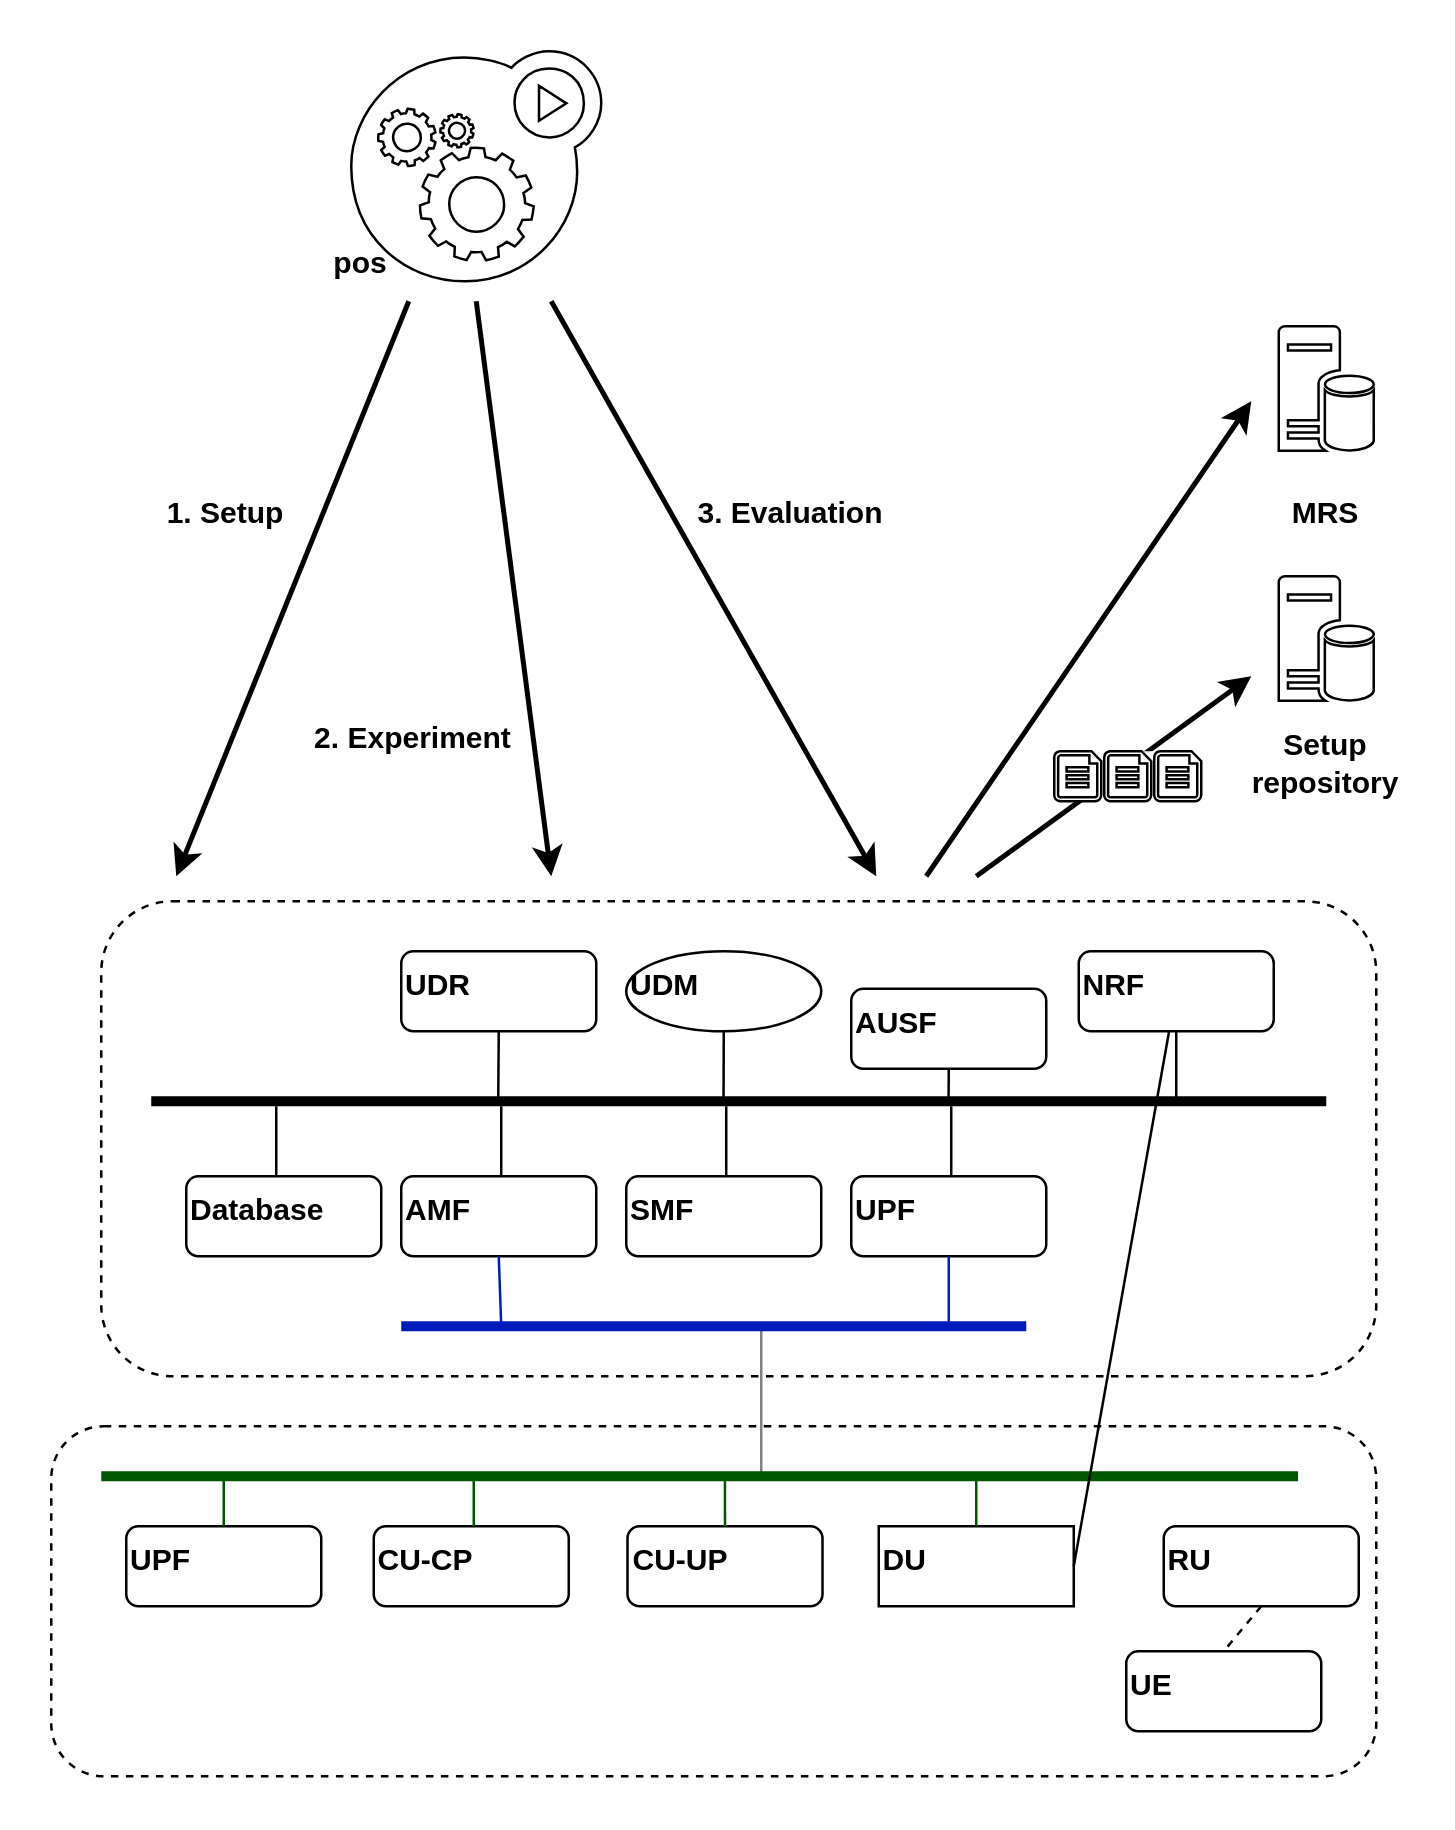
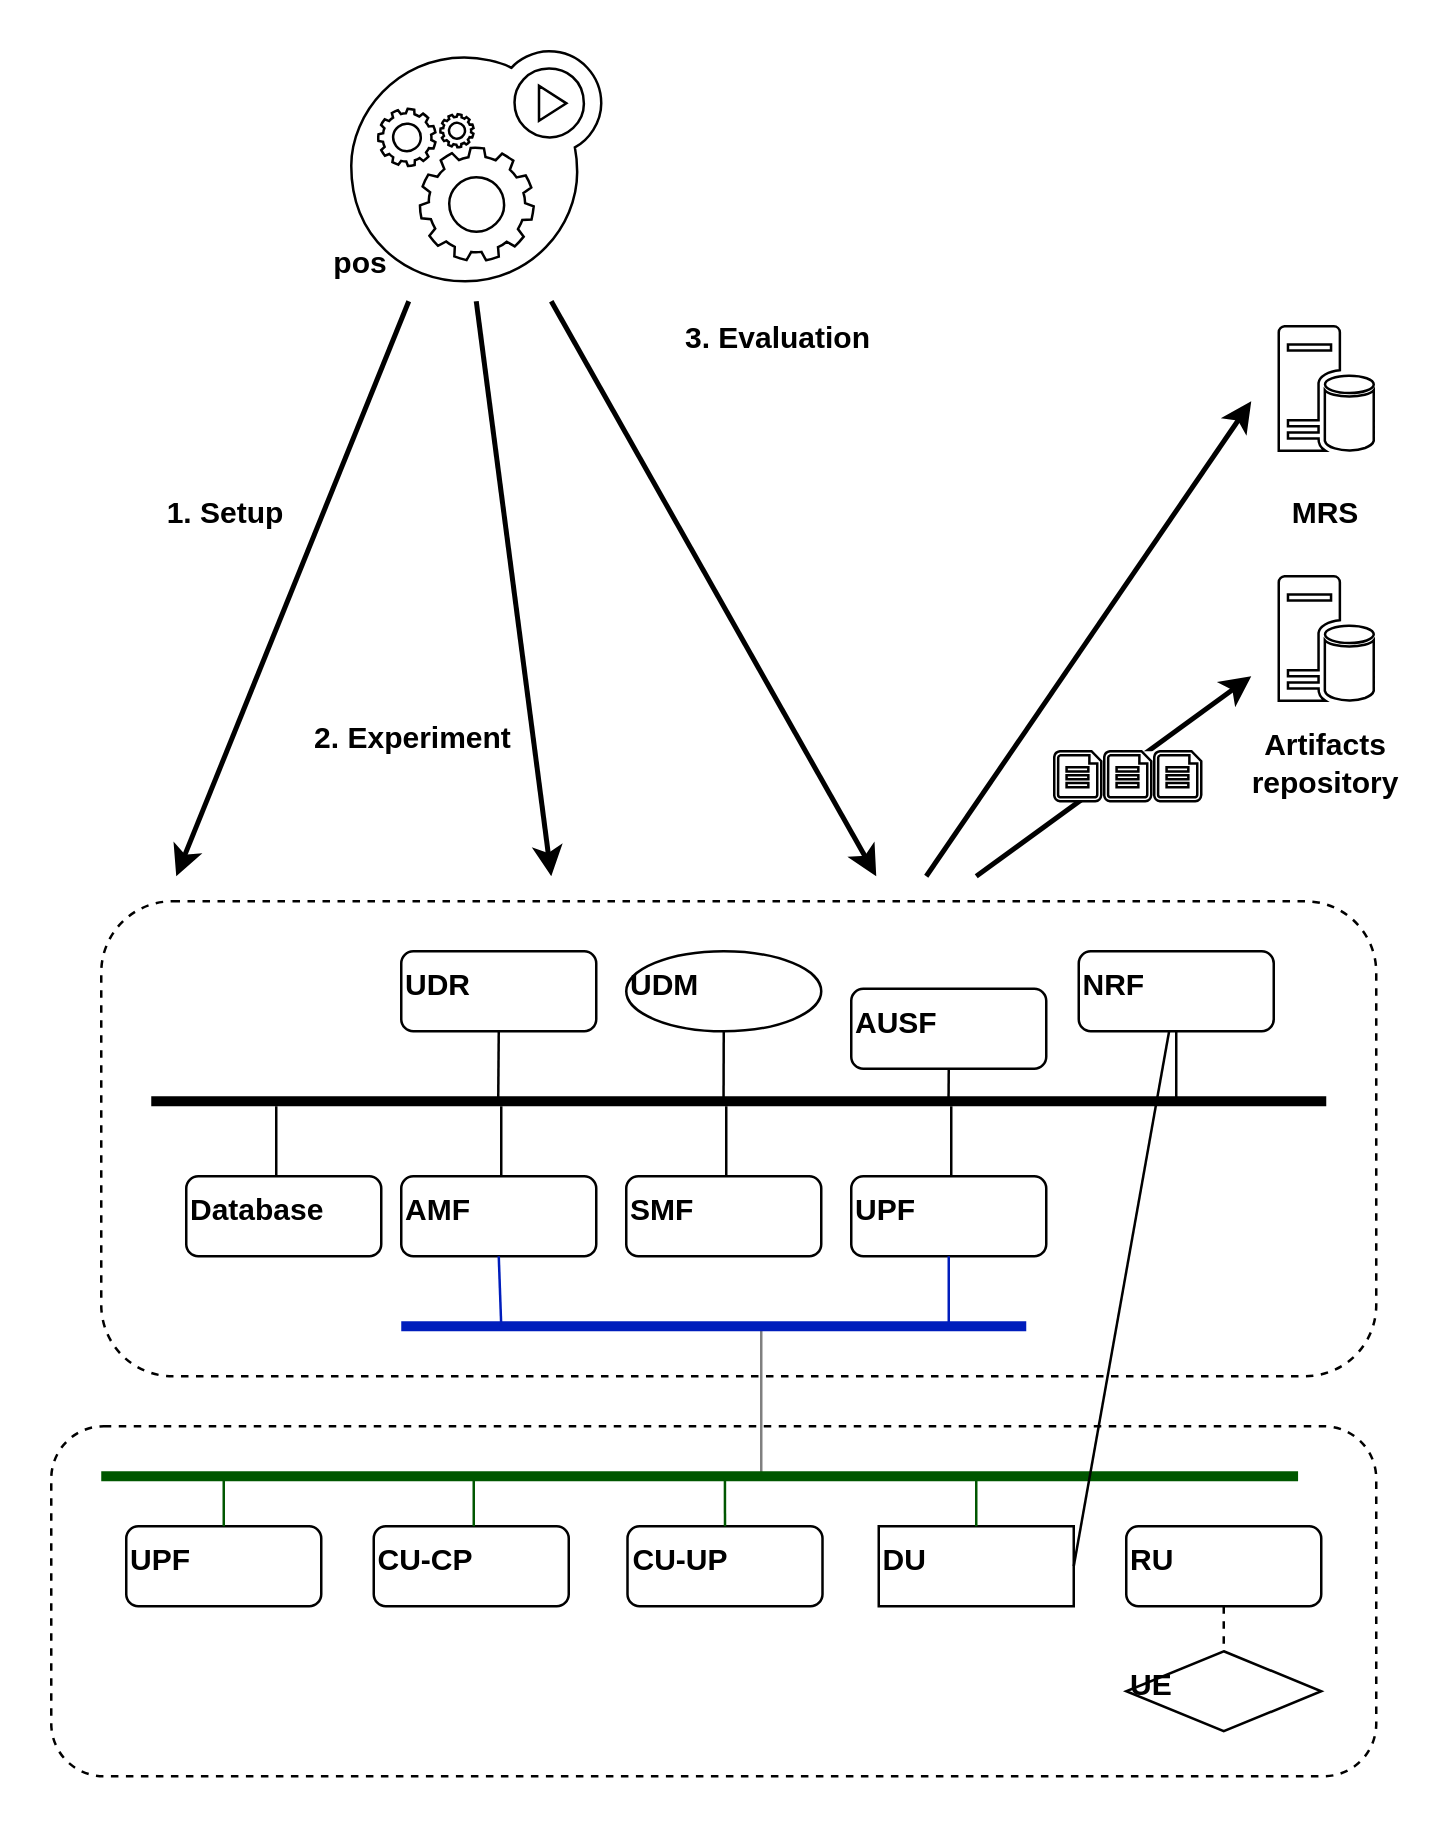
(791, 514) -> (779, 339)
(1326, 764) -> (1326, 764)
(1261, 1566) -> (1224, 1566)
(1224, 1691) -> (1224, 1691)
